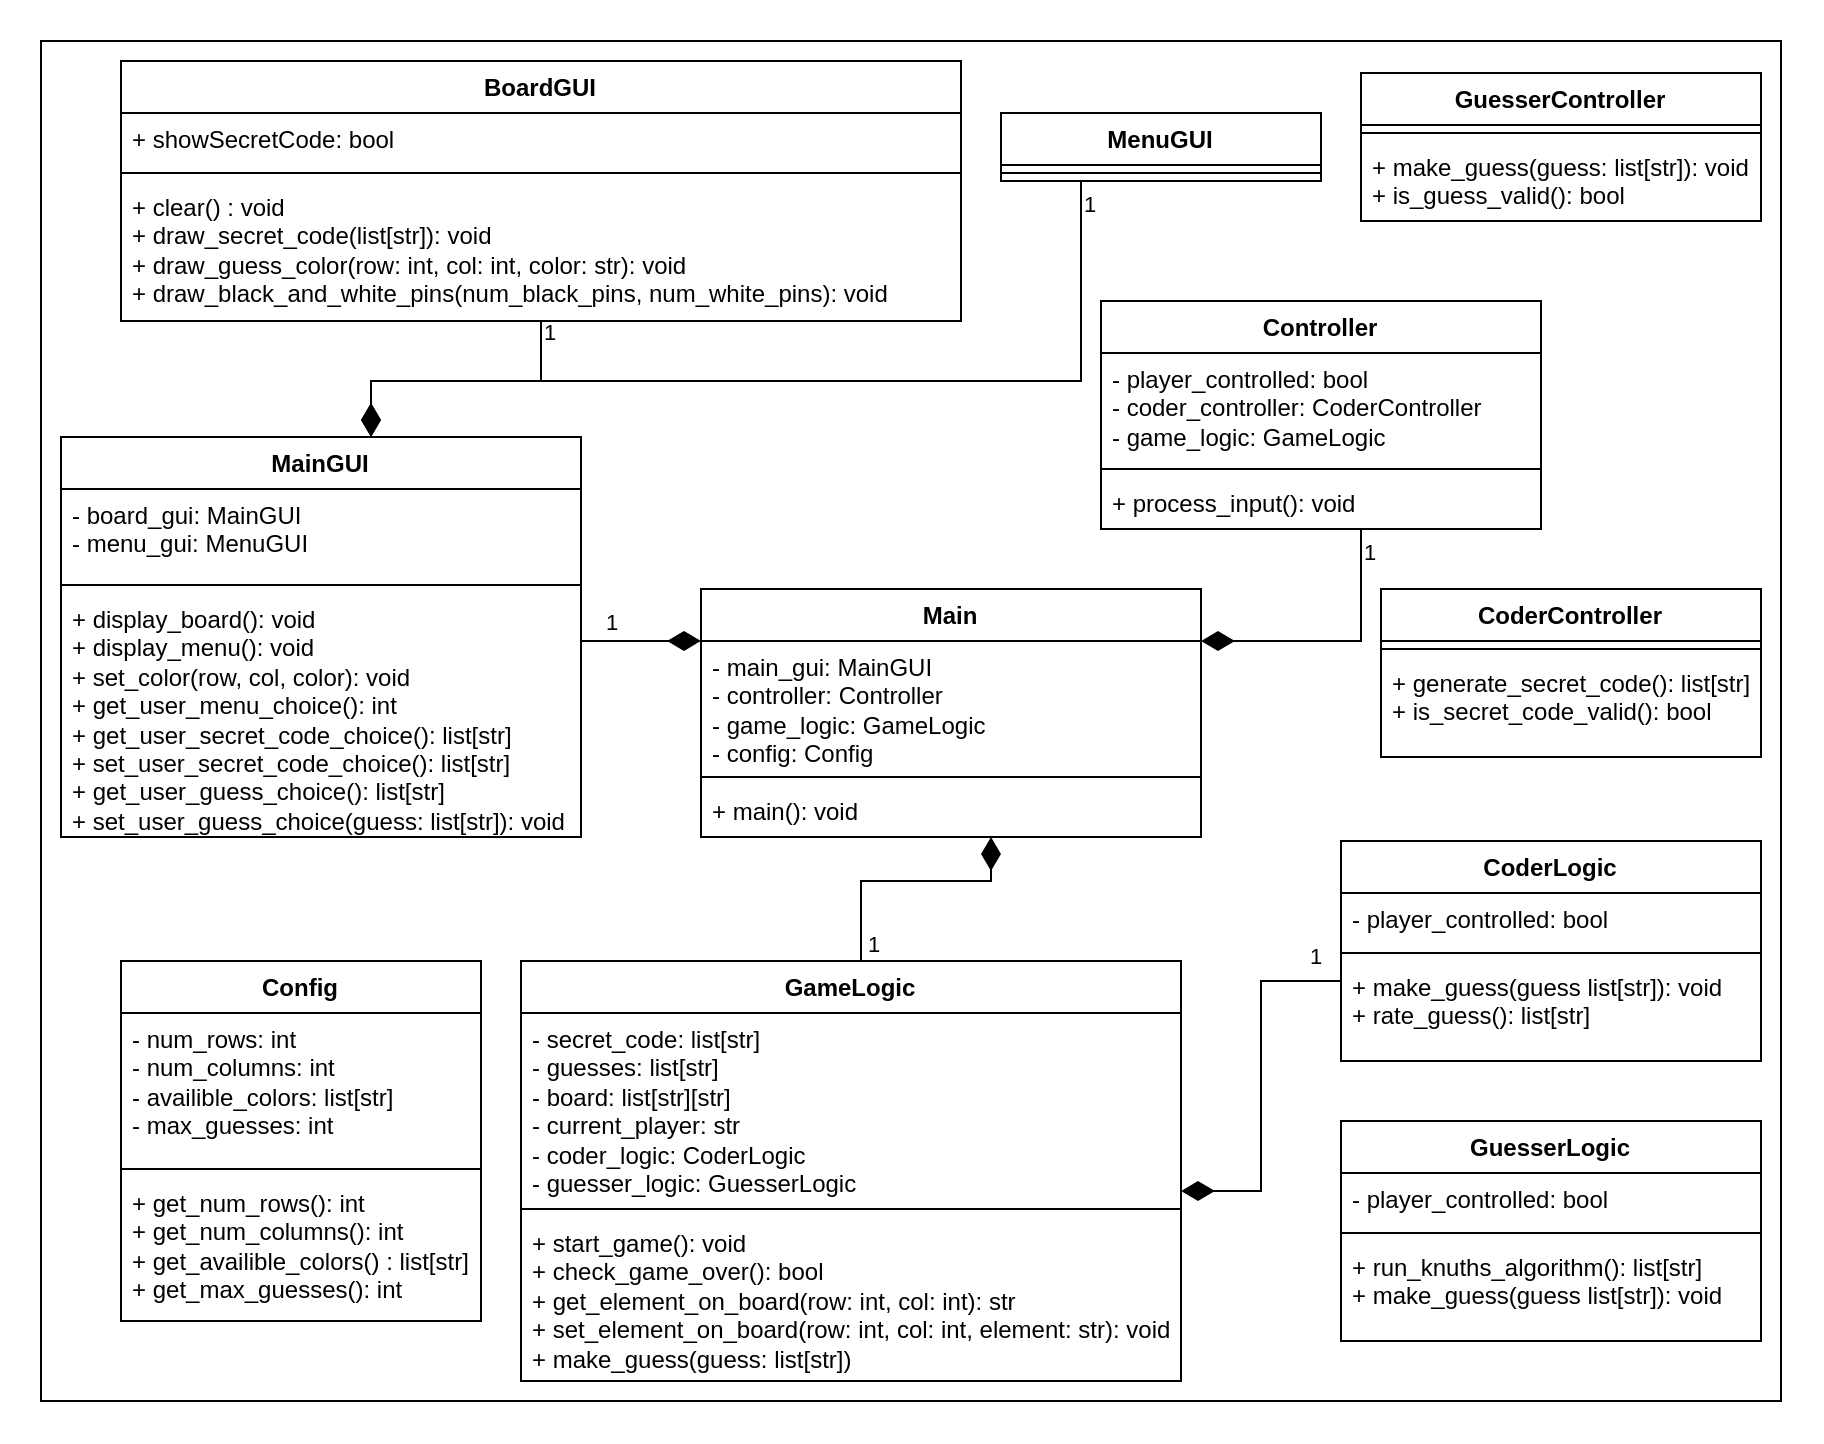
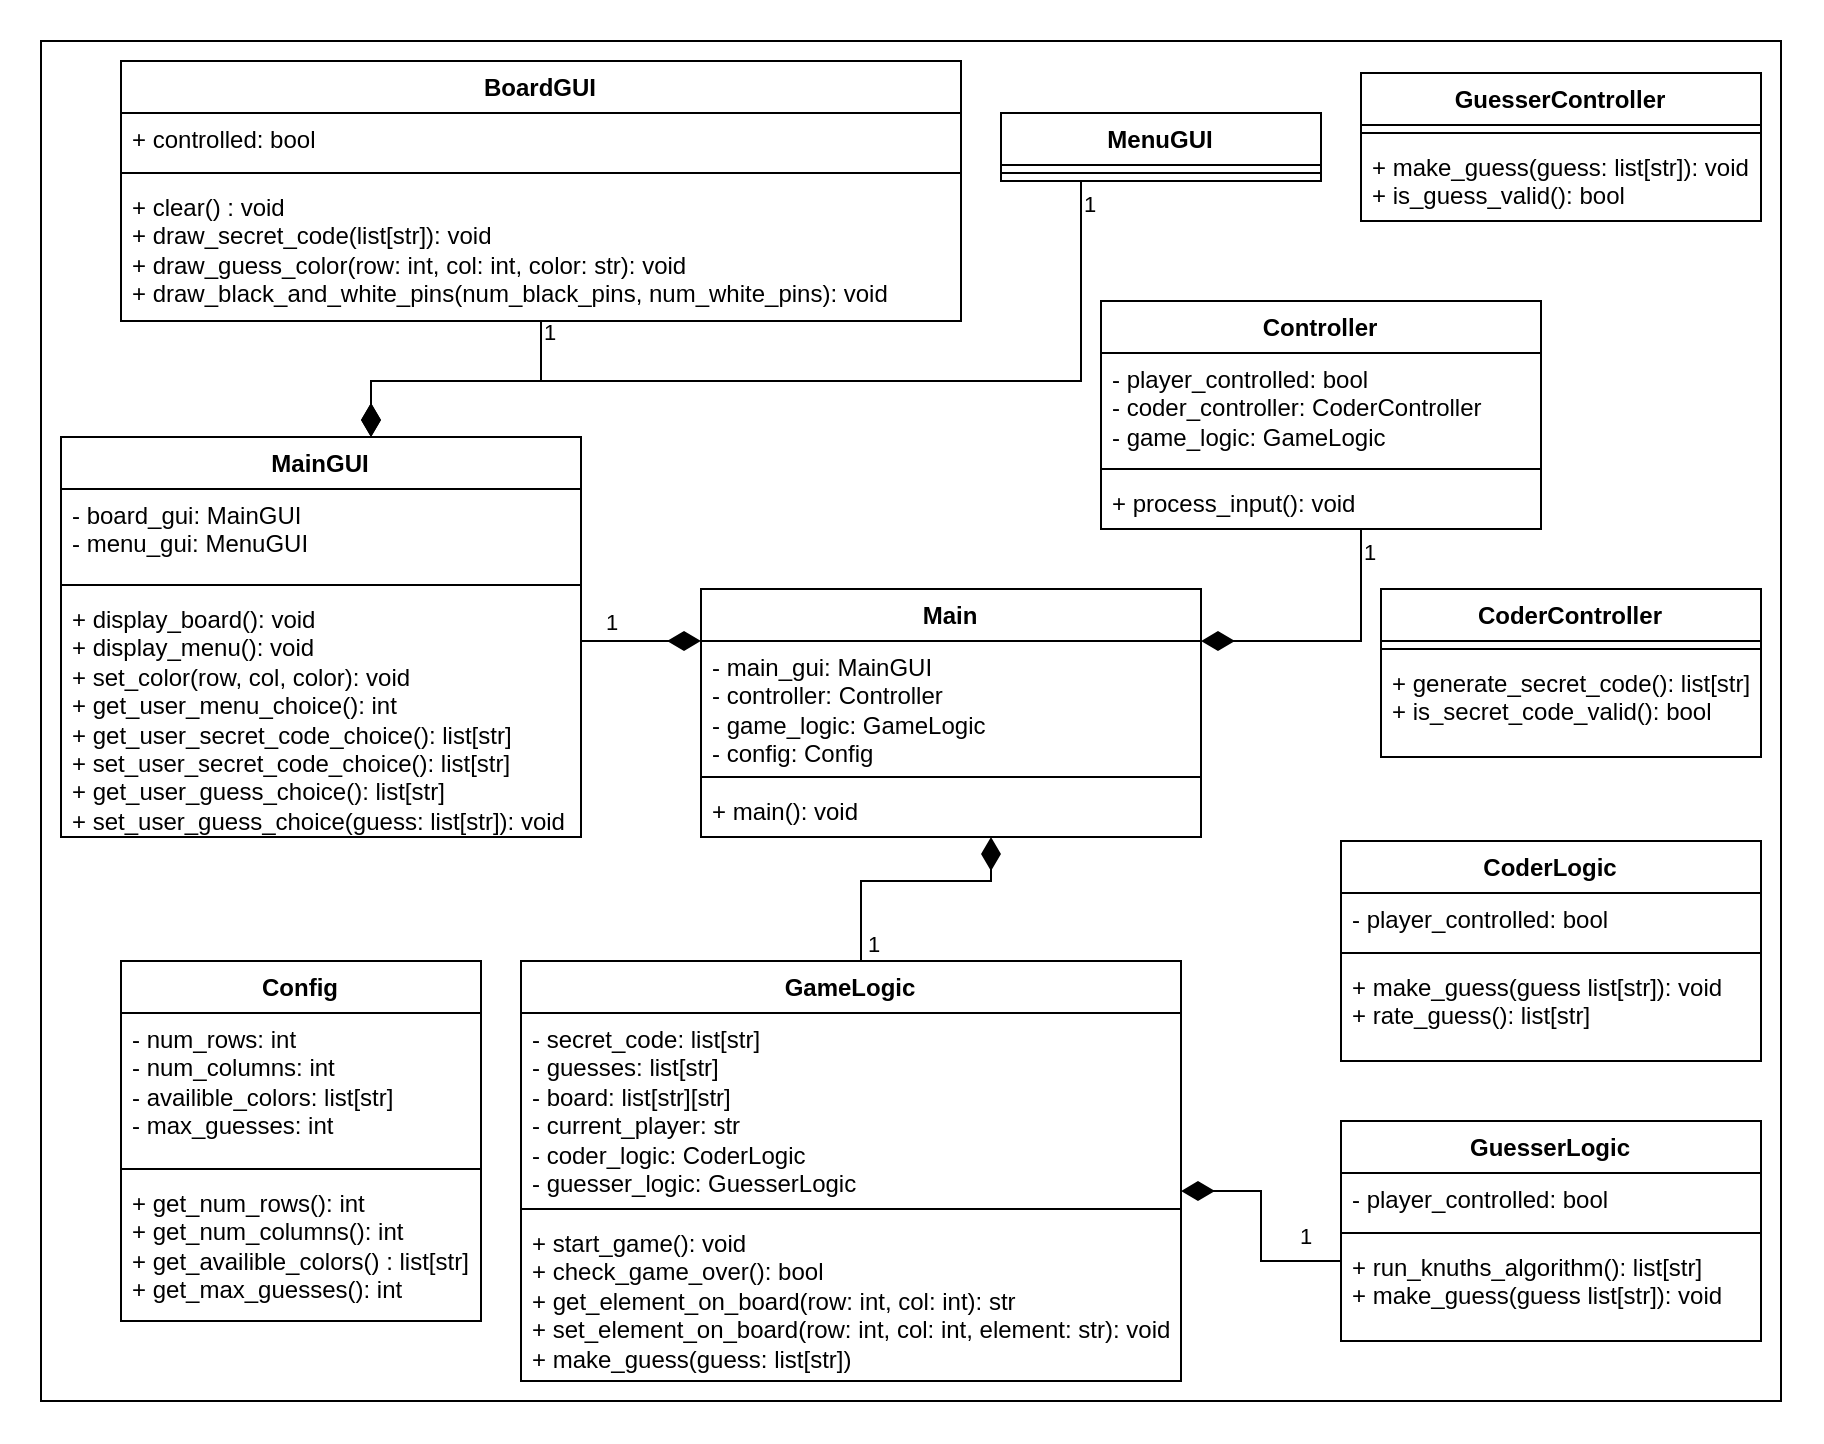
(268, 141) -> (235, 141)
(1261, 1046) -> none
none -> (1266, 1261)
